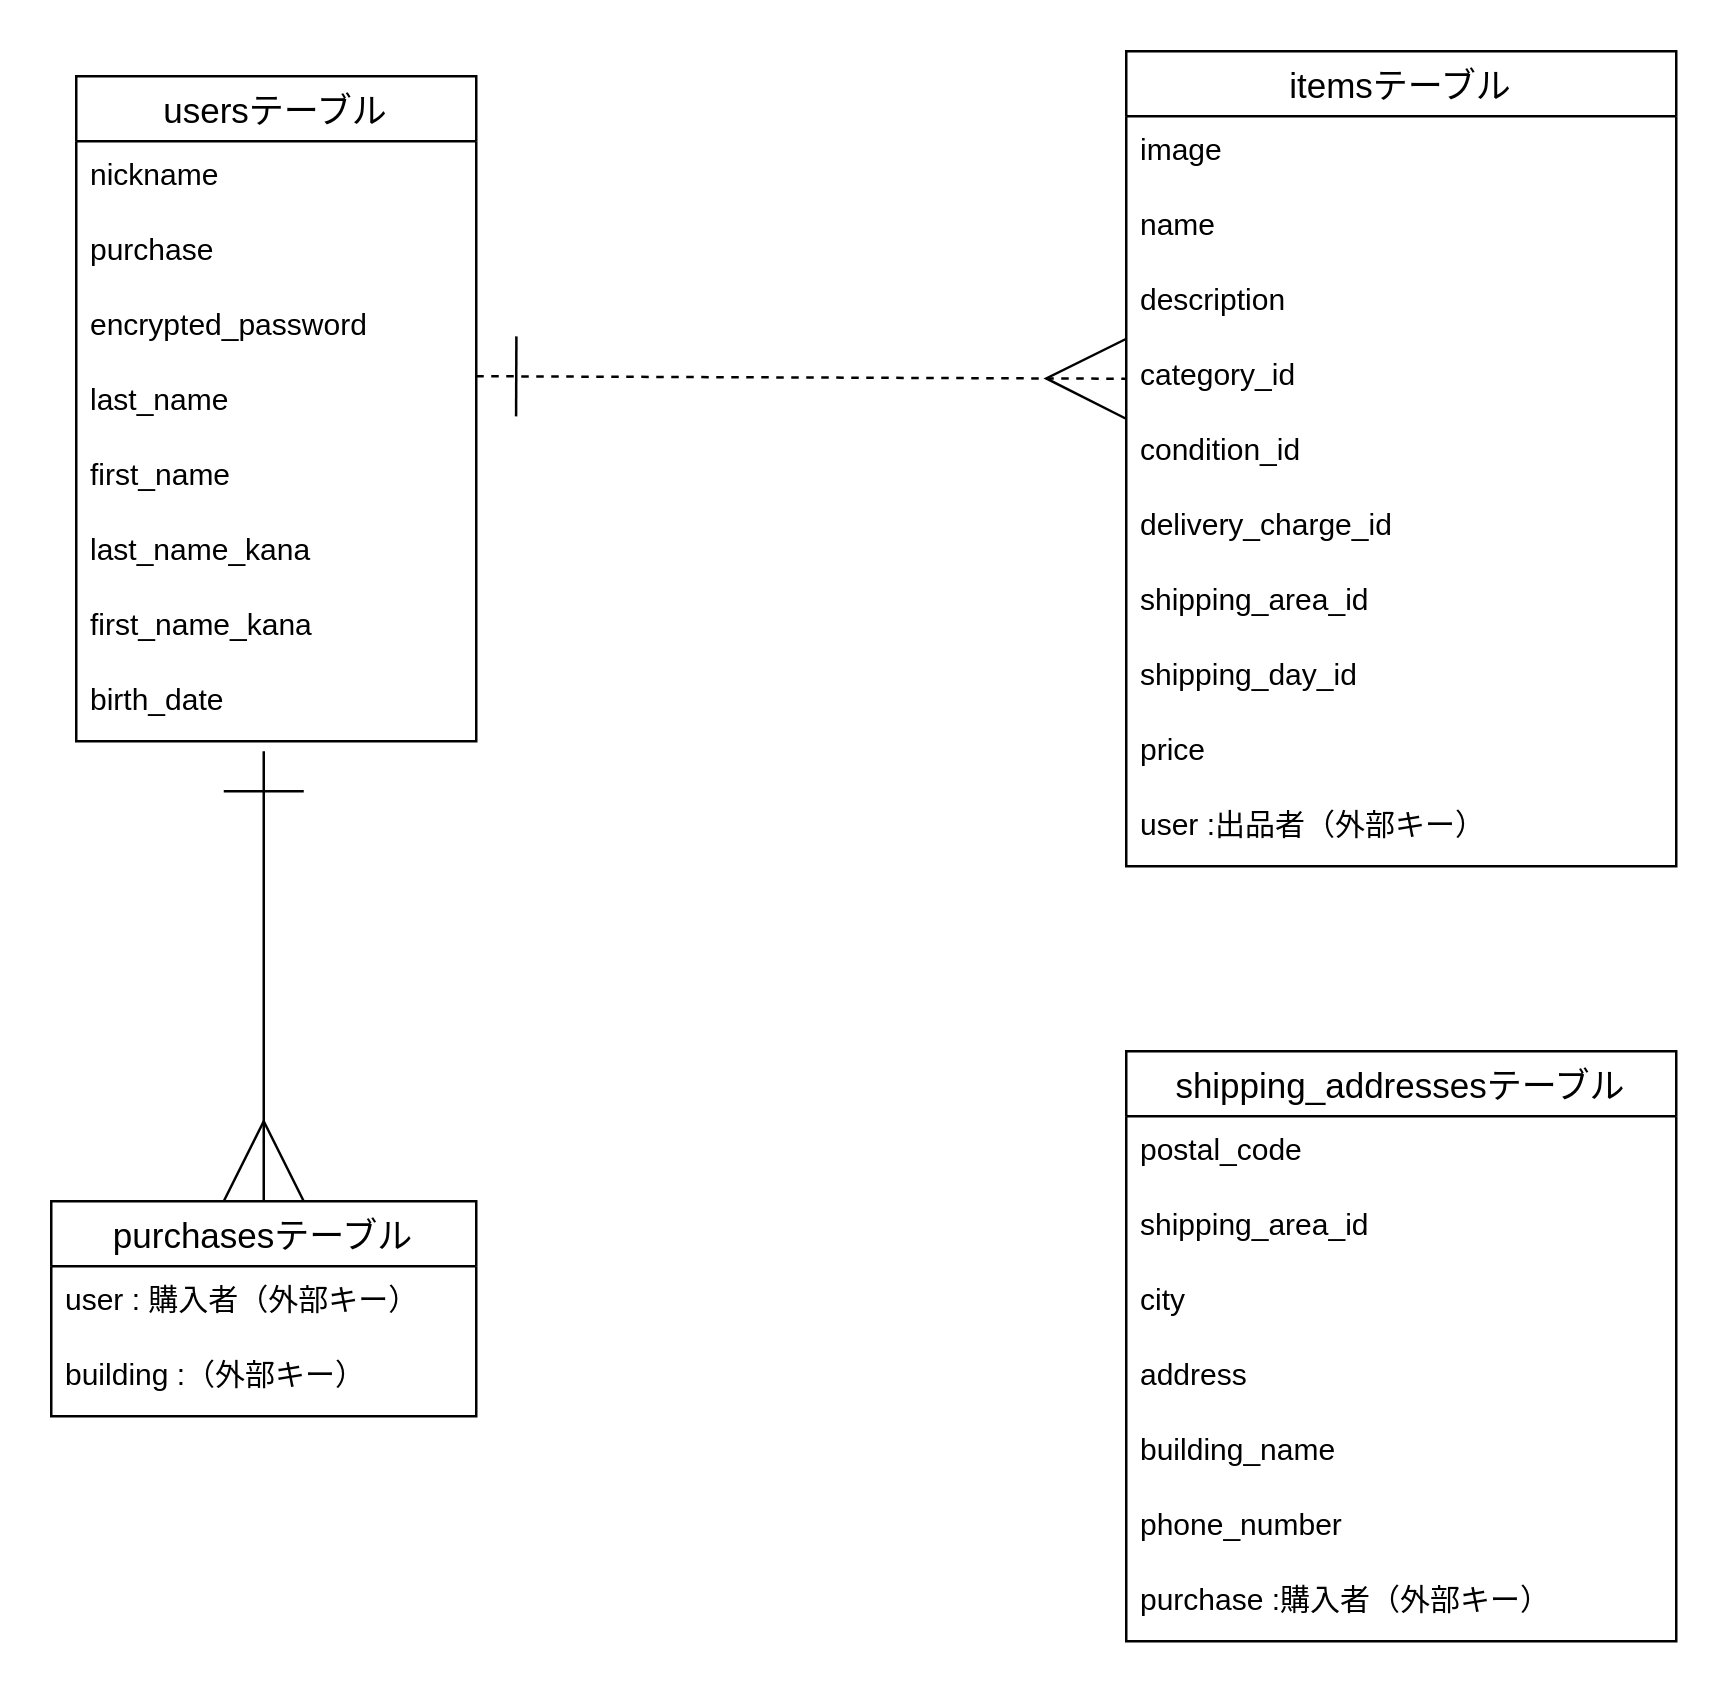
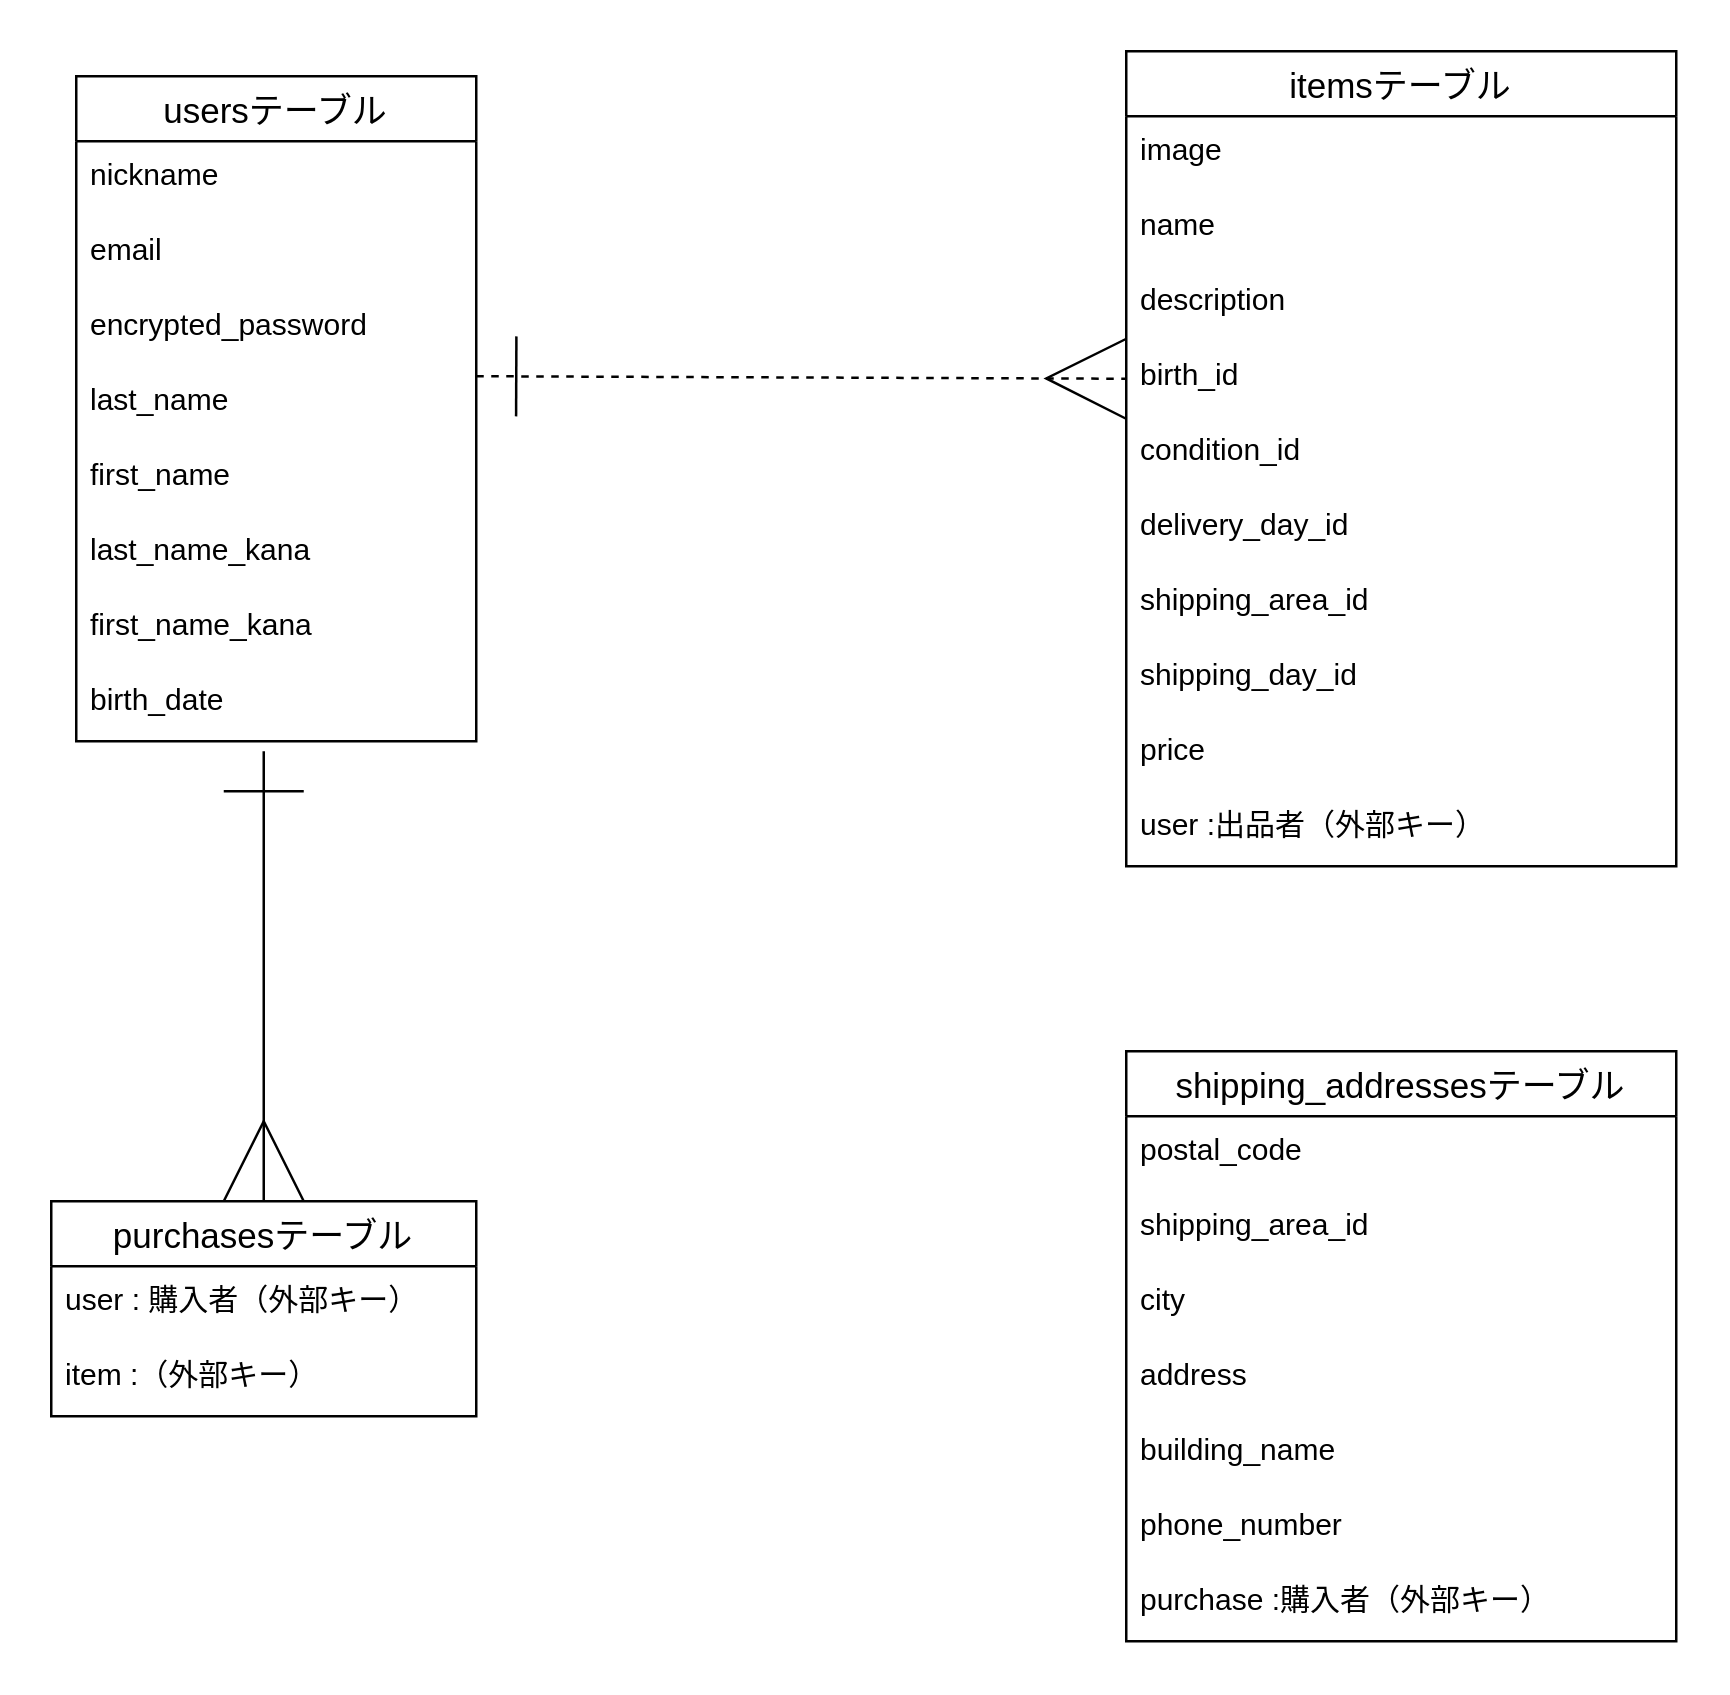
(157, 250) -> (124, 250)
(1229, 375) -> (1199, 375)
(1280, 525) -> (1254, 525)
(220, 1375) -> (194, 1375)
